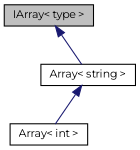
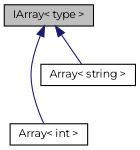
(65, 109) -> (31, 80)
